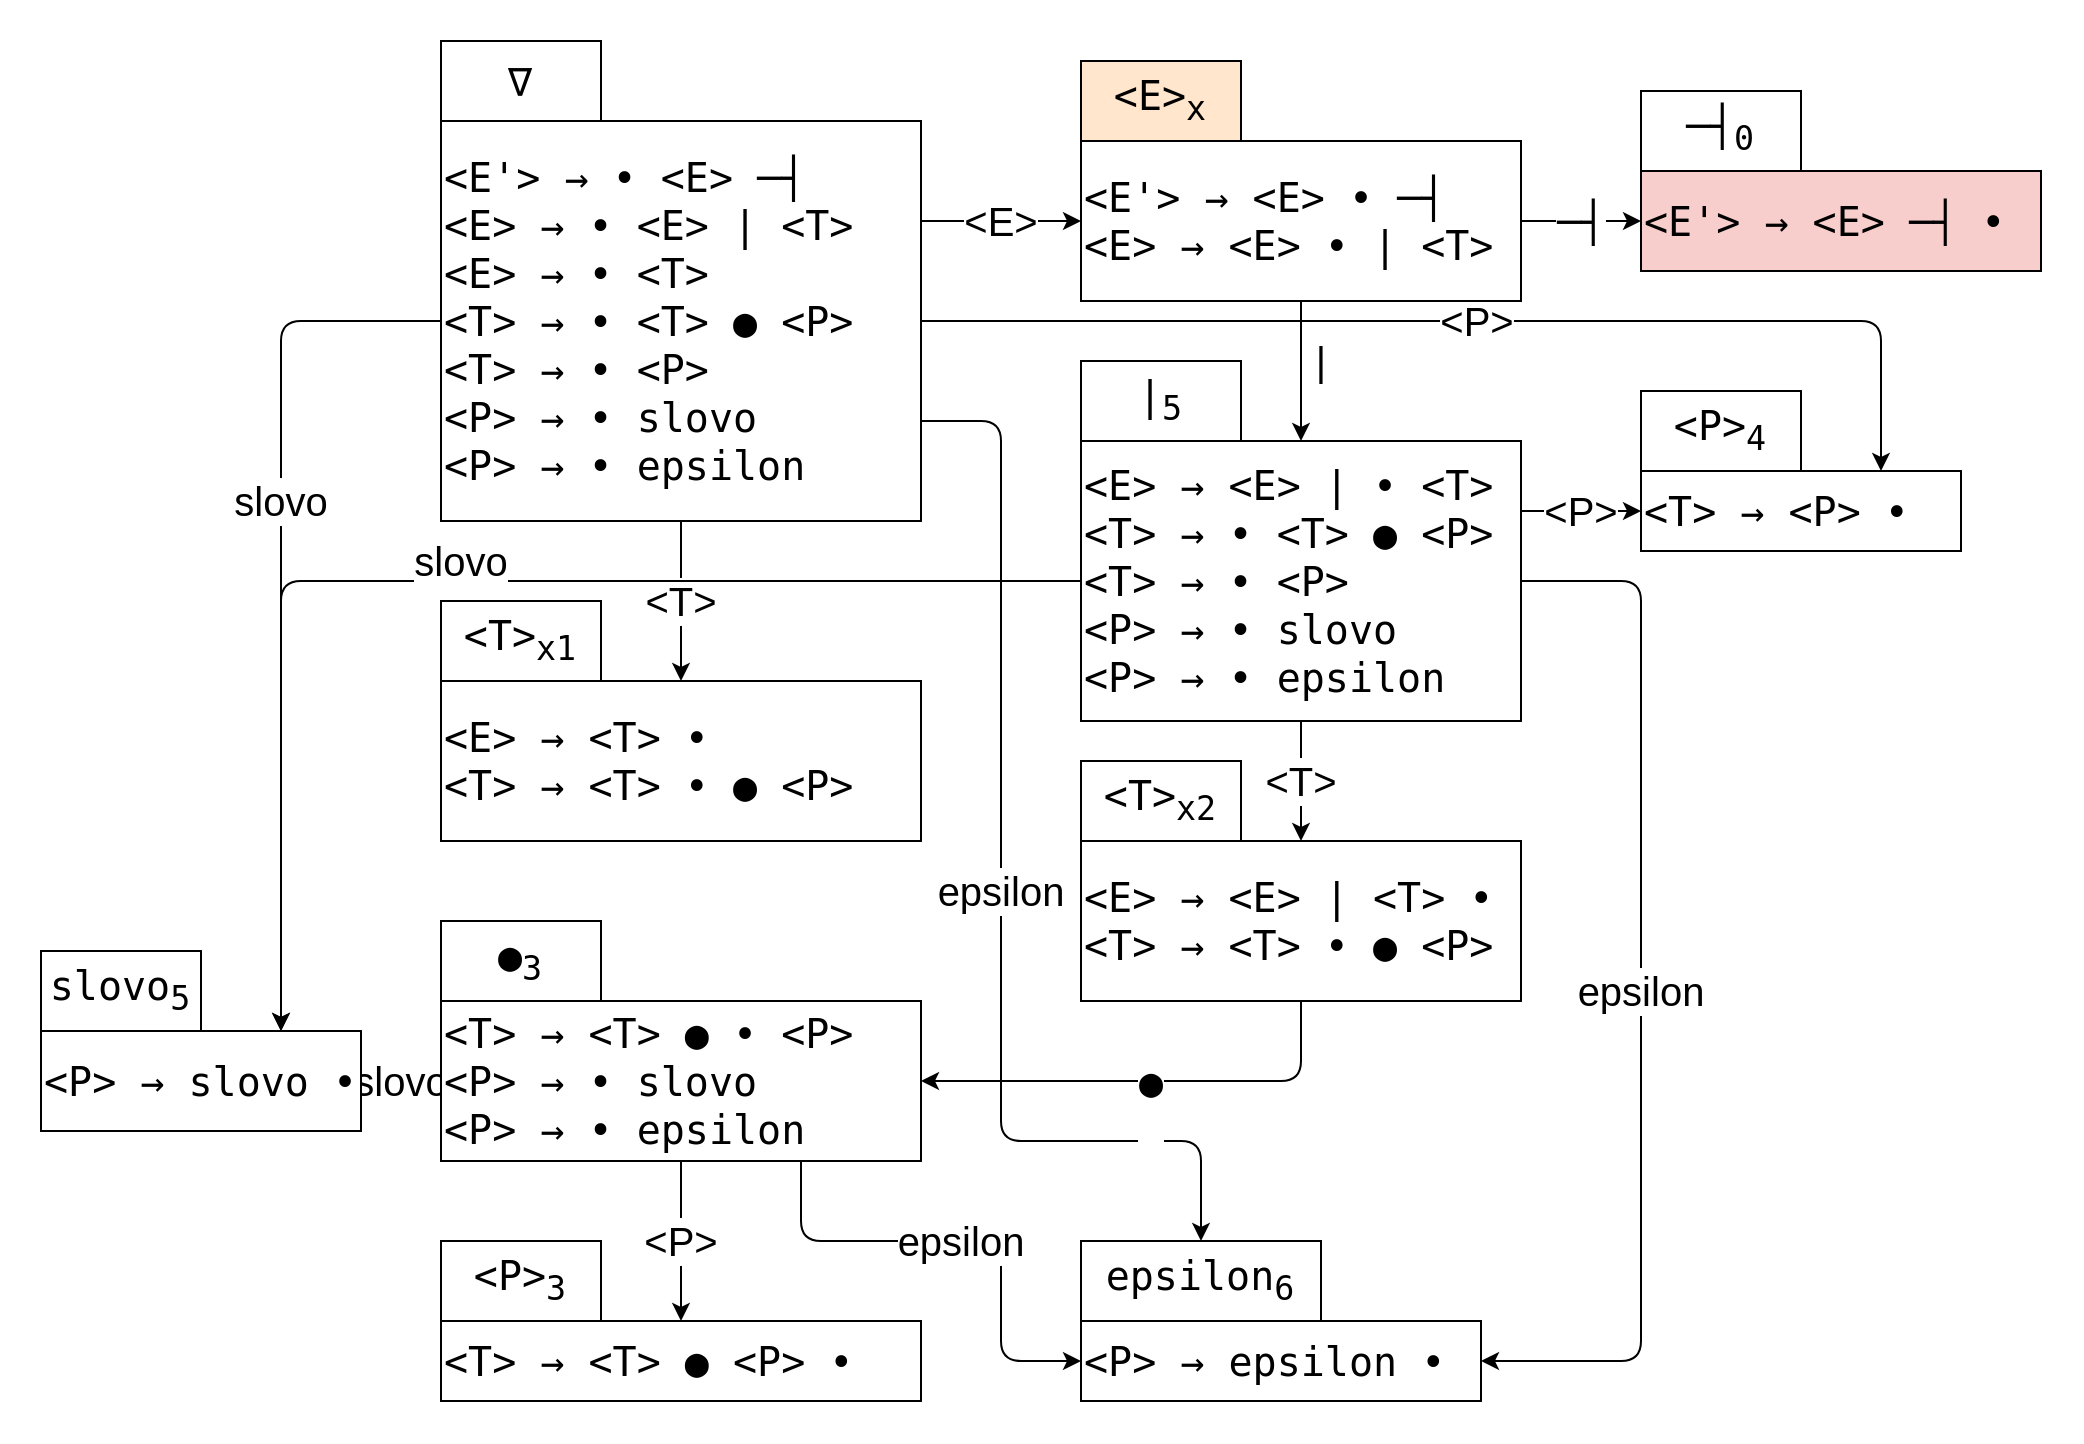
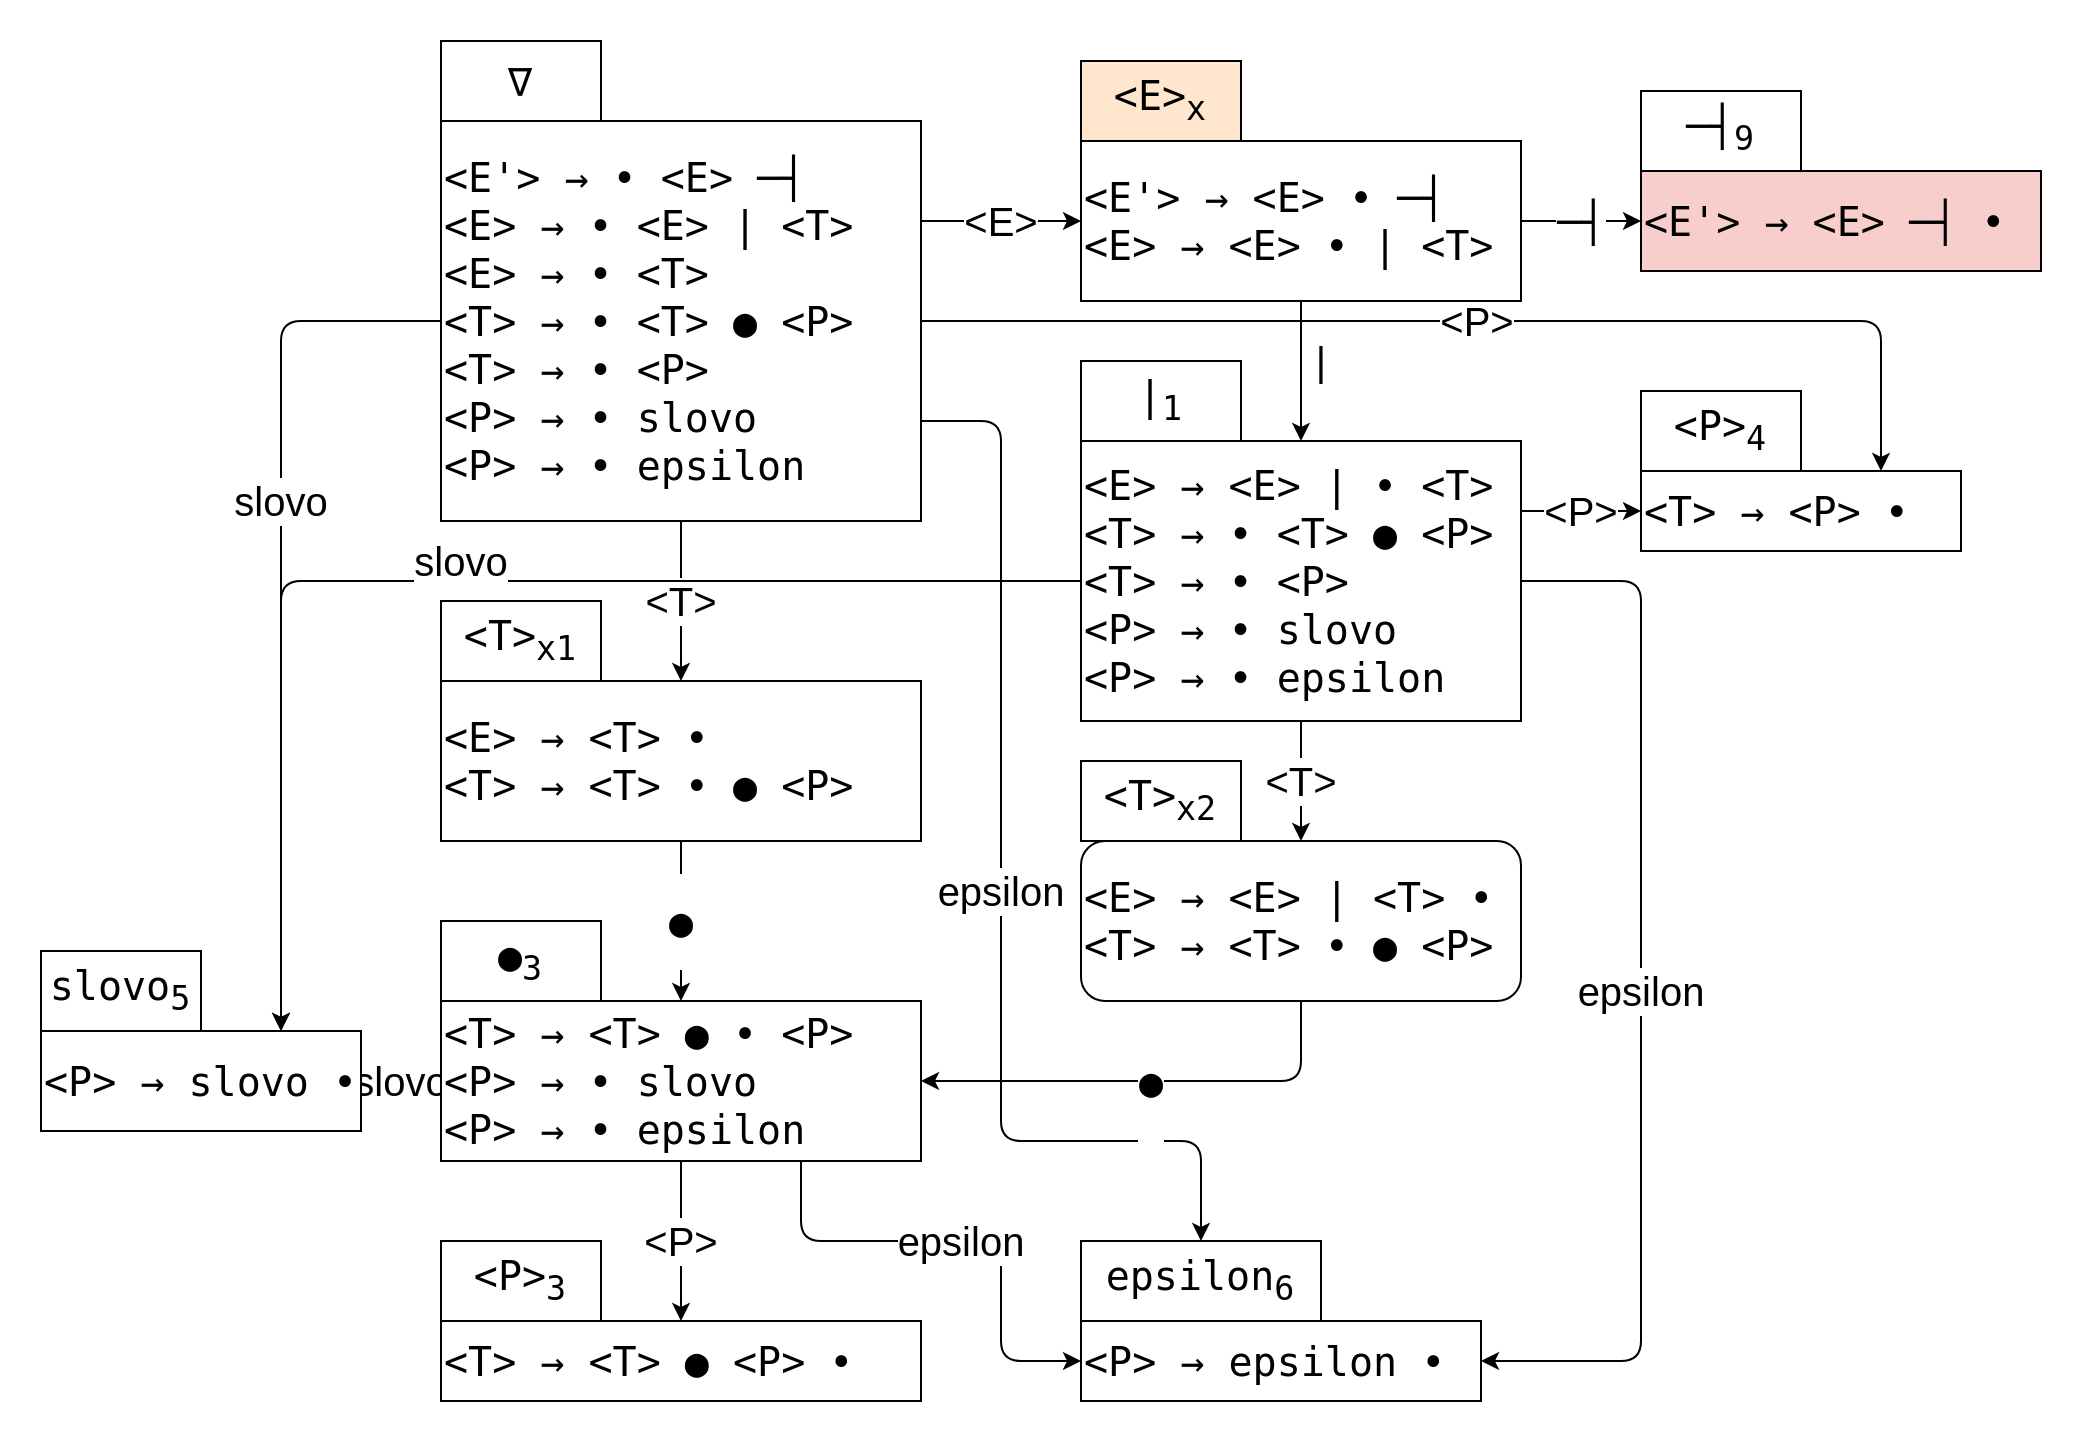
(1721, 131) -> (1721, 131)
(1161, 401) -> (1161, 401)
none -> (681, 858)
(1301, 921) -> (1301, 921)
